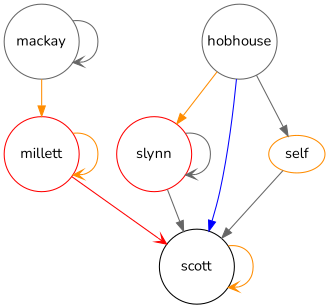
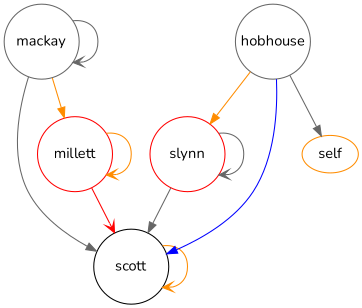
(256, 200) -> (22, 175)
